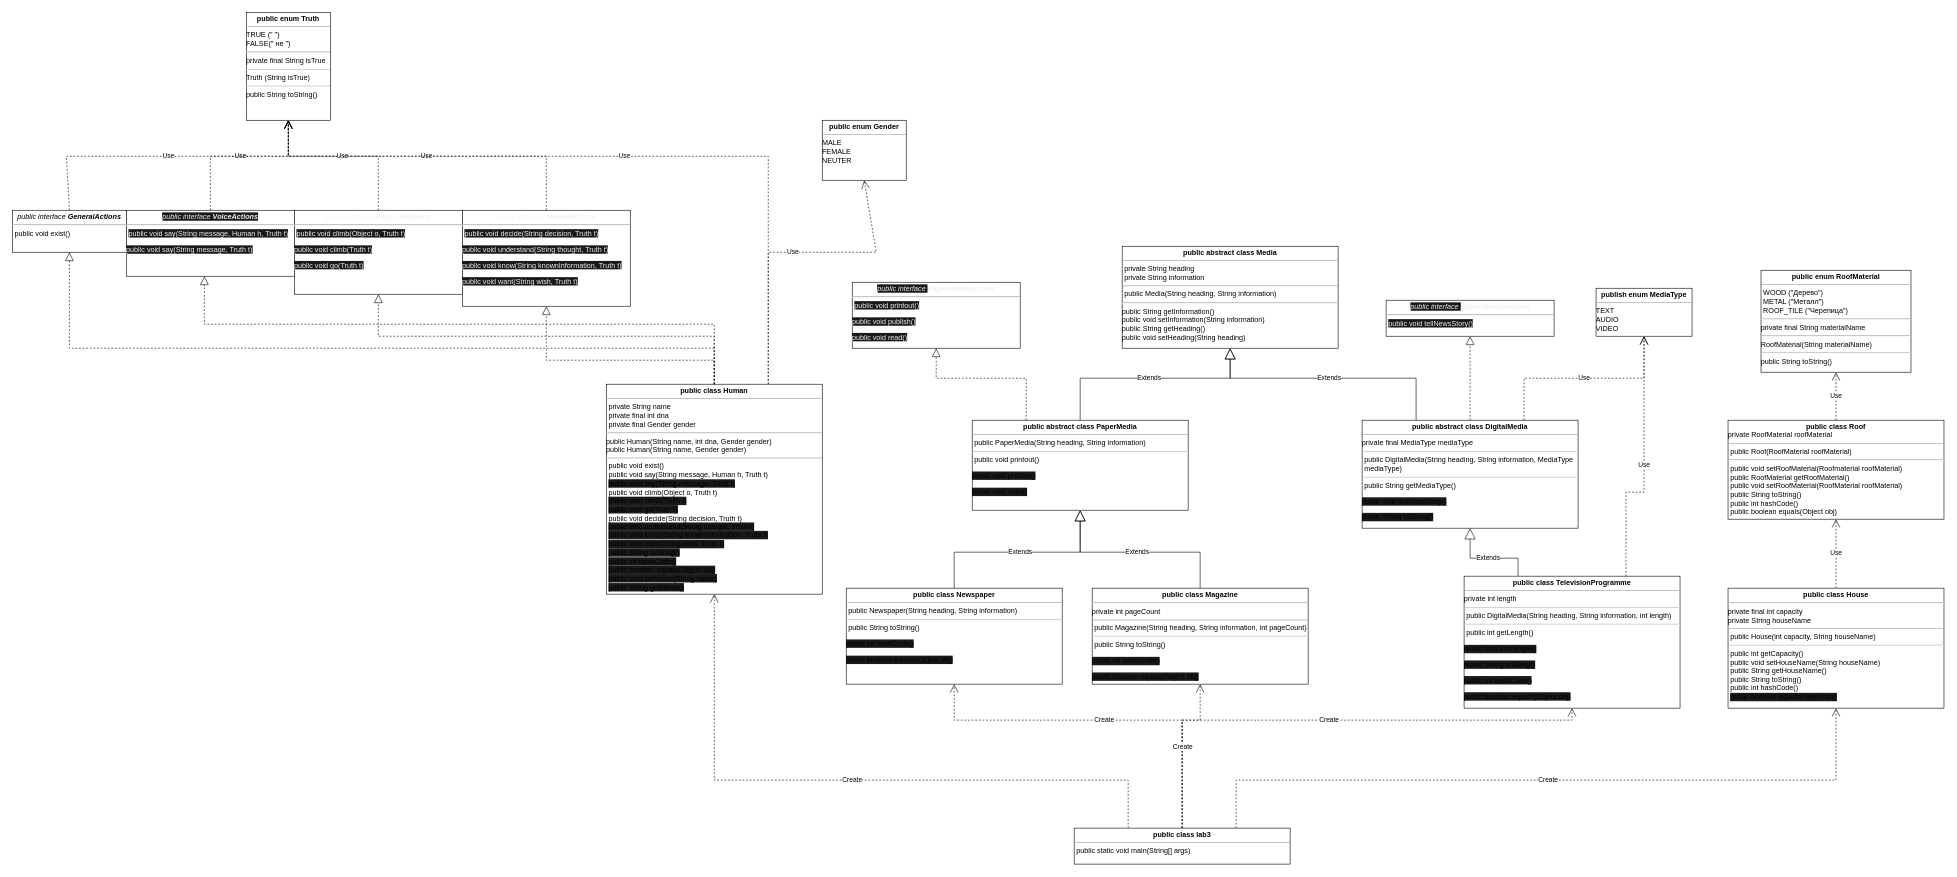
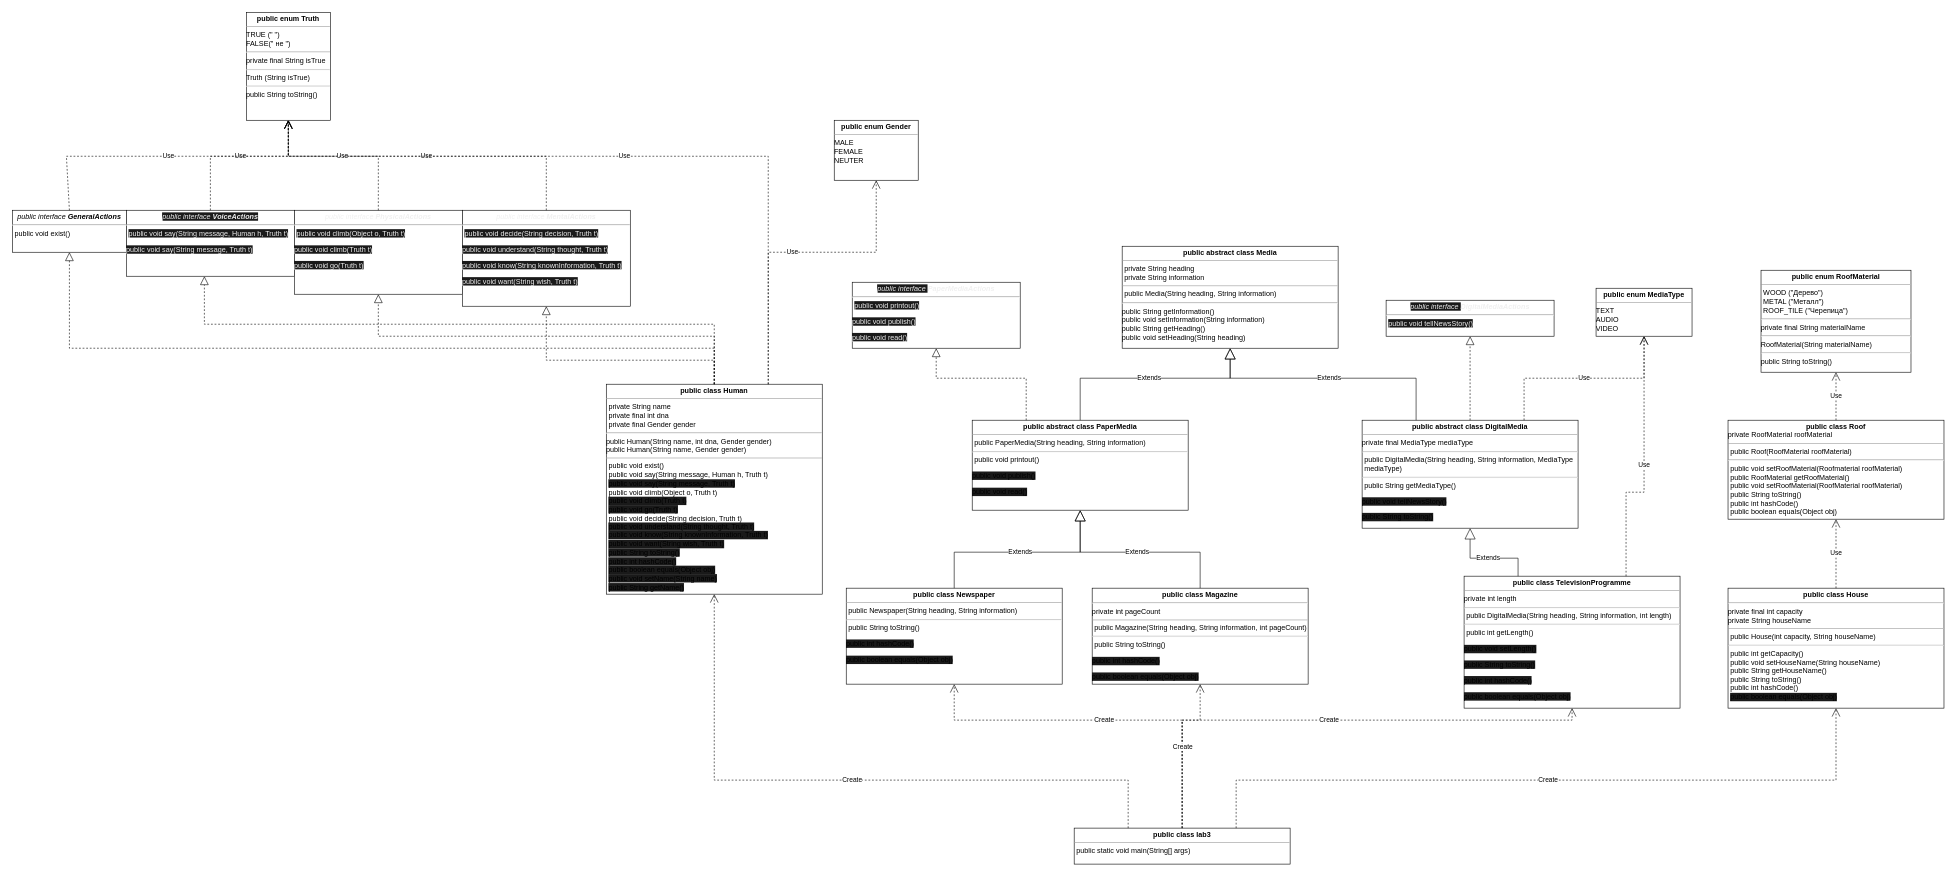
(864, 150) -> (876, 150)
(1636, 306) -> (1634, 306)
